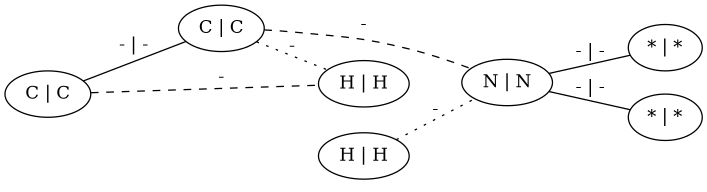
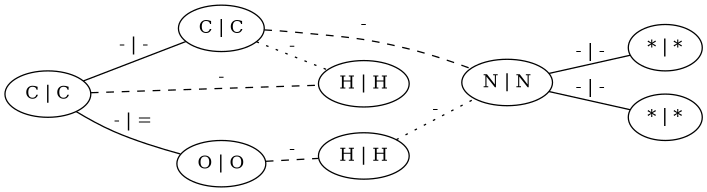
none -> (221, 164)
